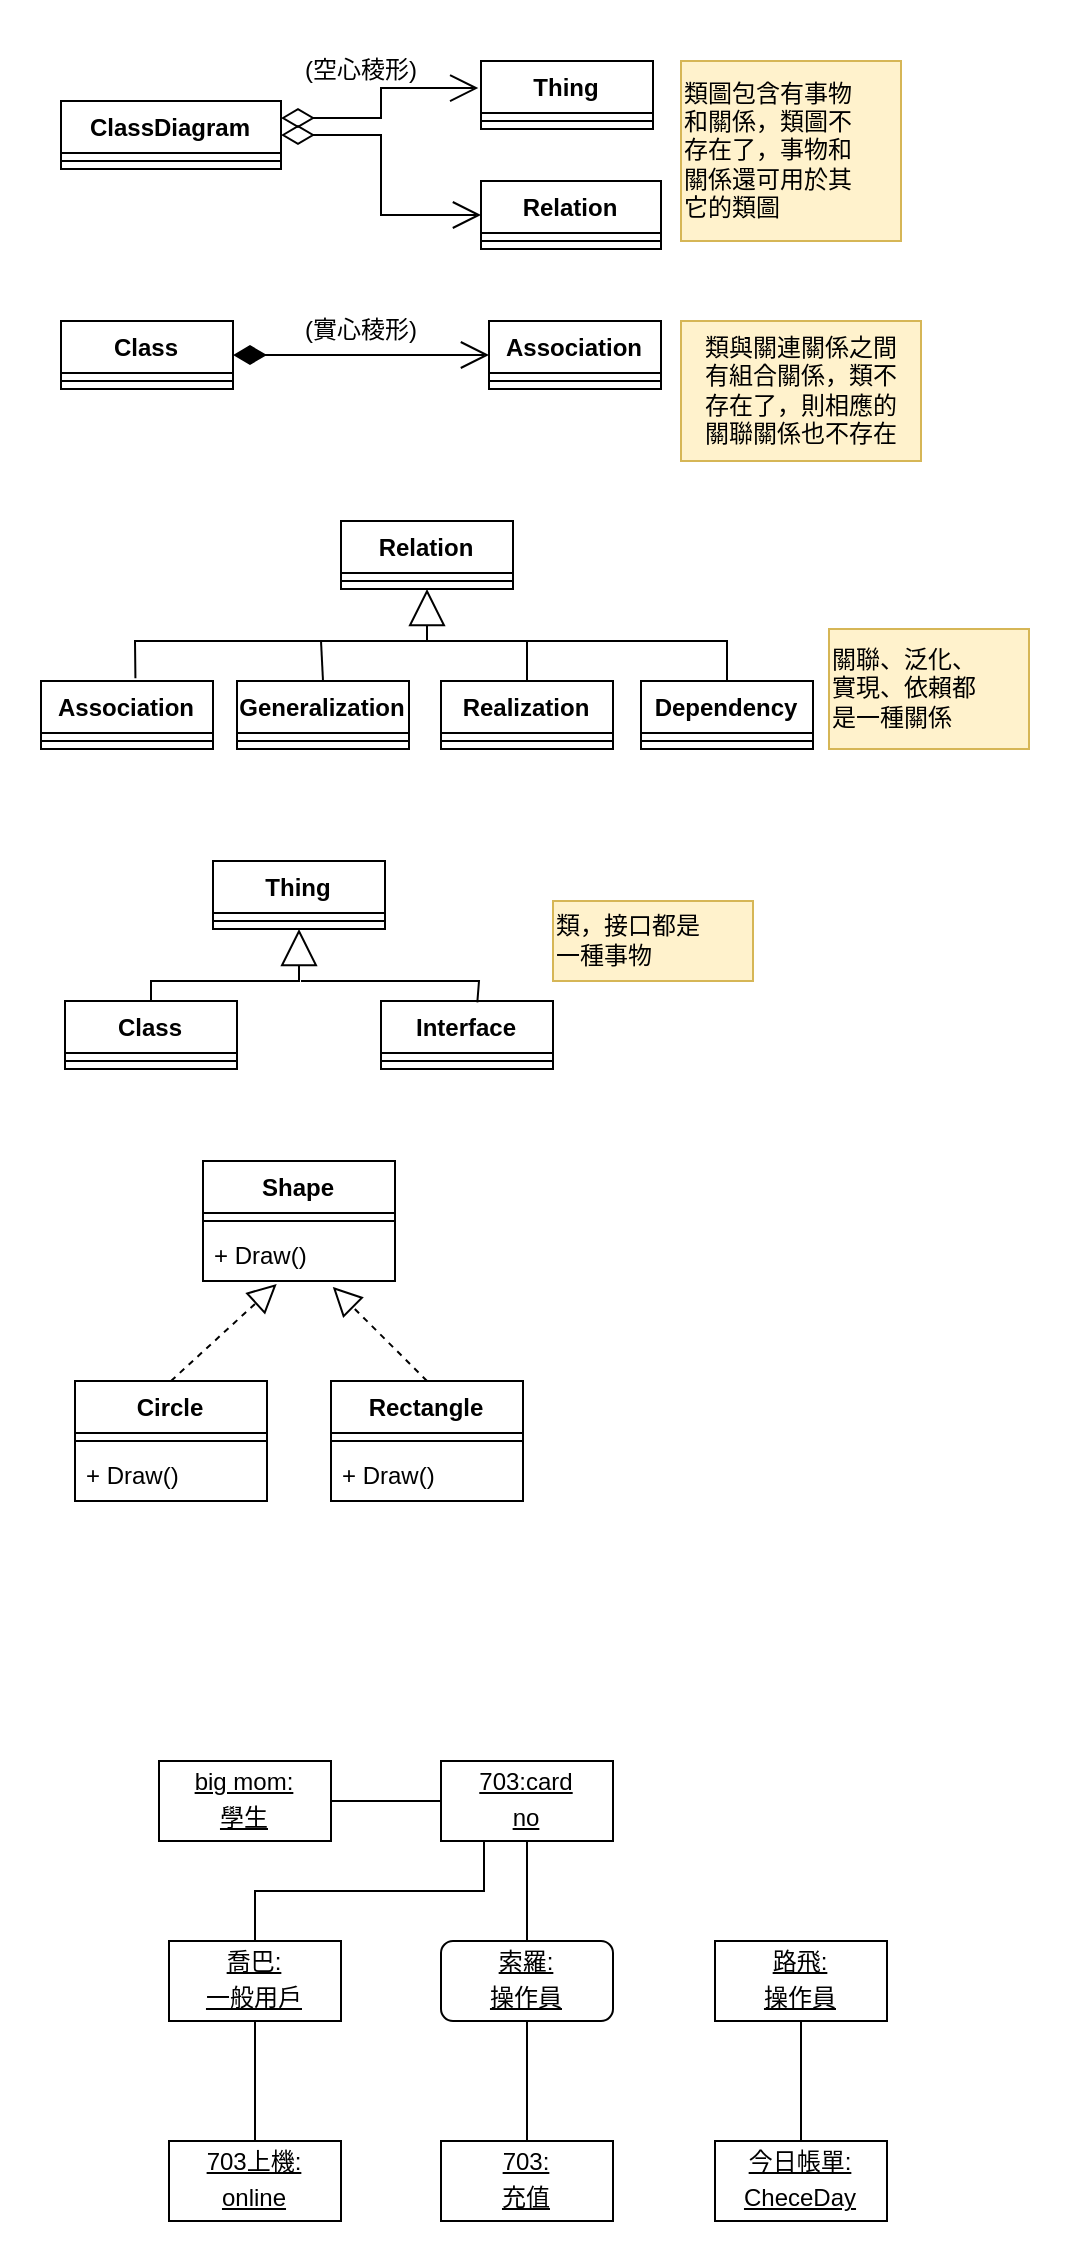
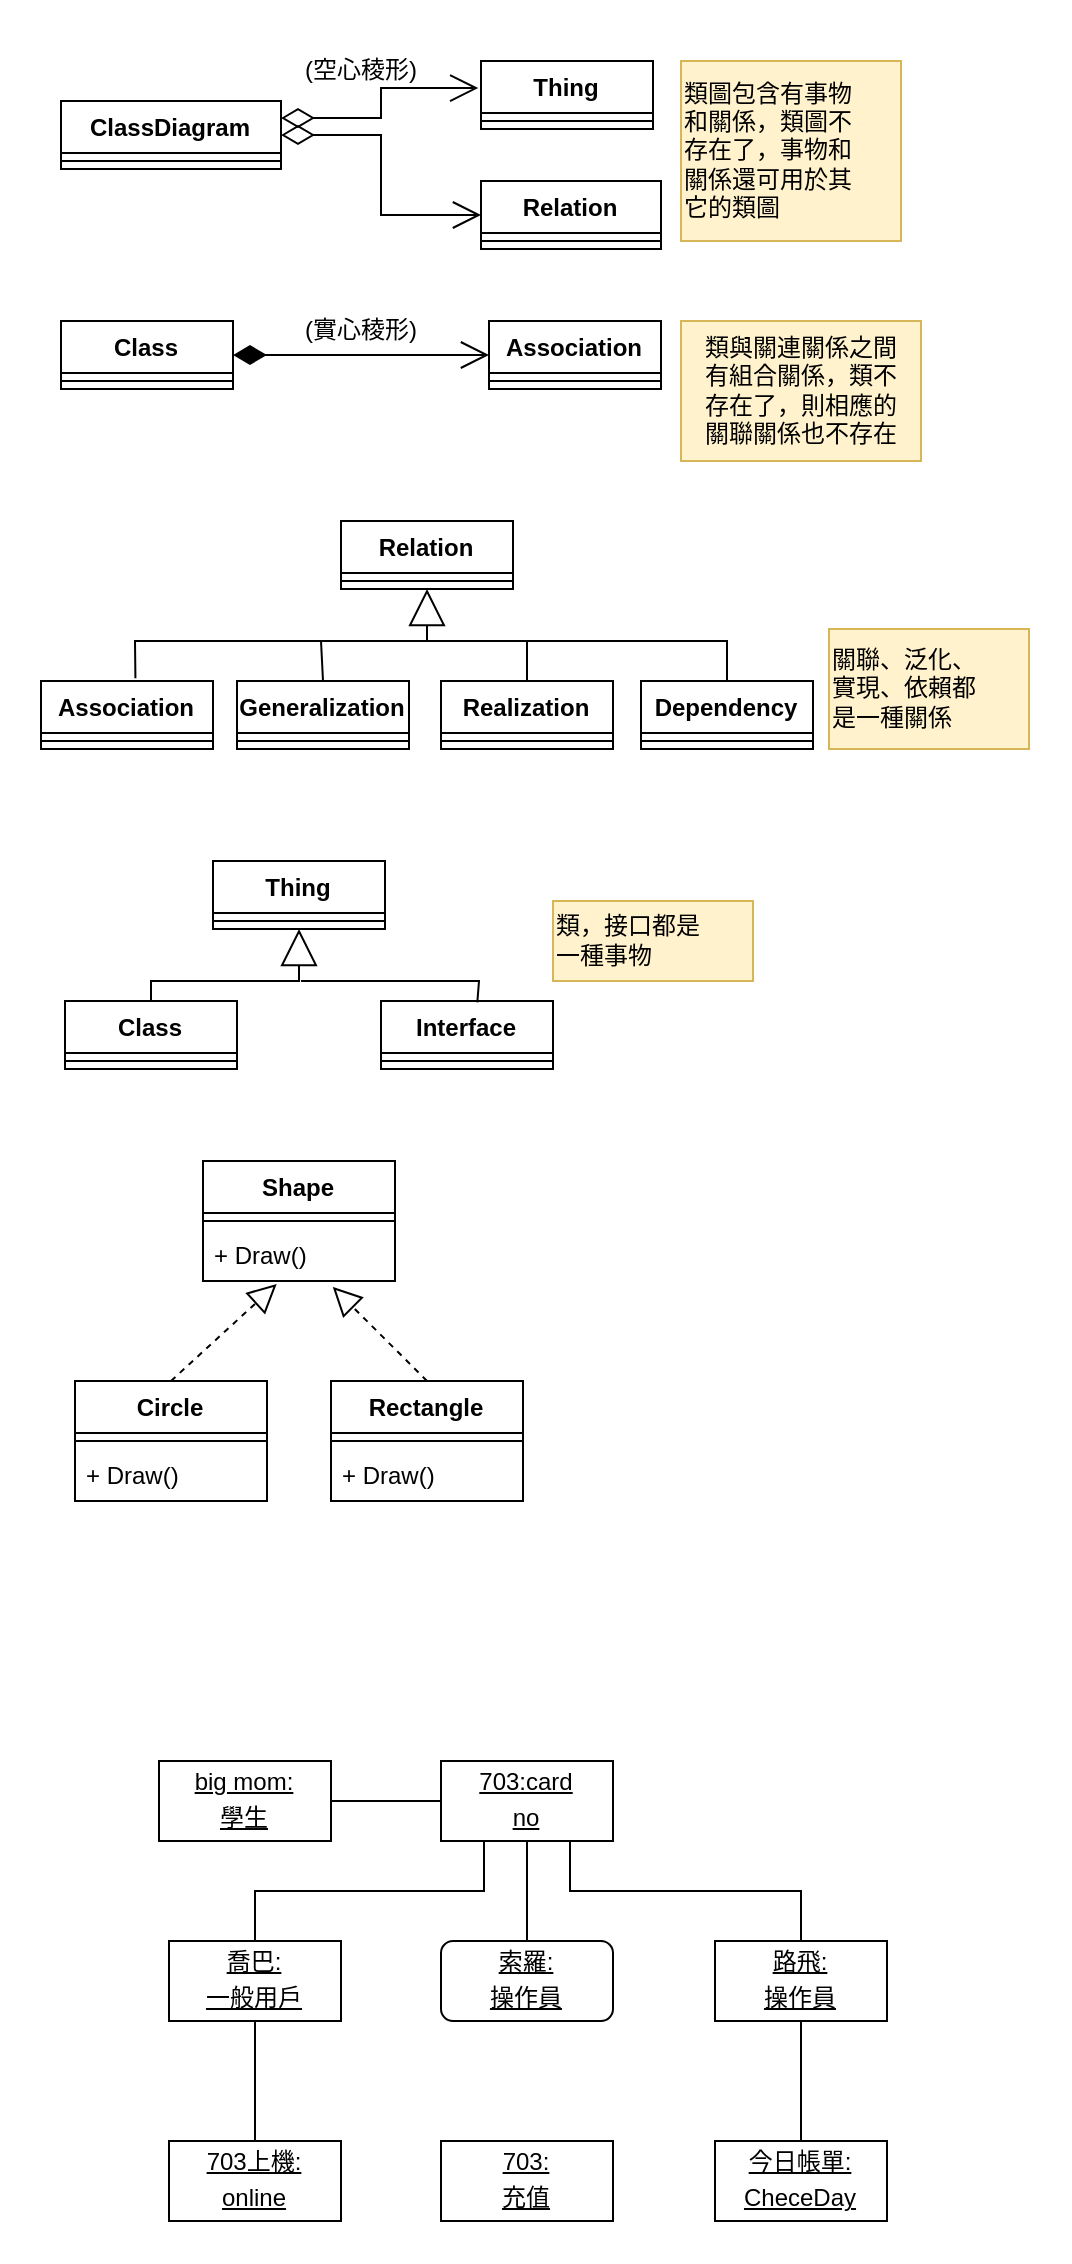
none -> (685, 1891)
(527, 2081) -> none
